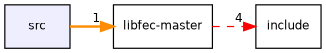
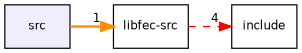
(163, 27) -> (151, 27)
